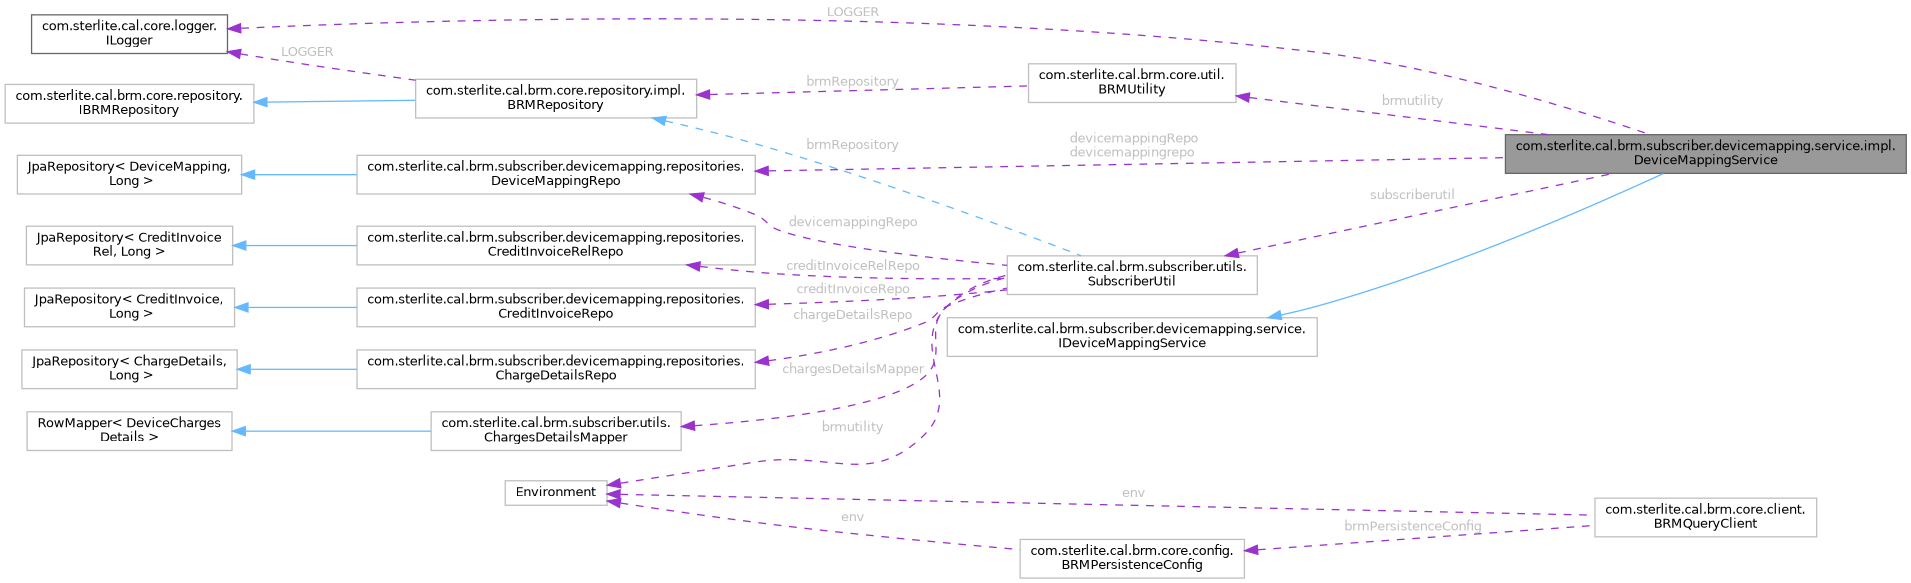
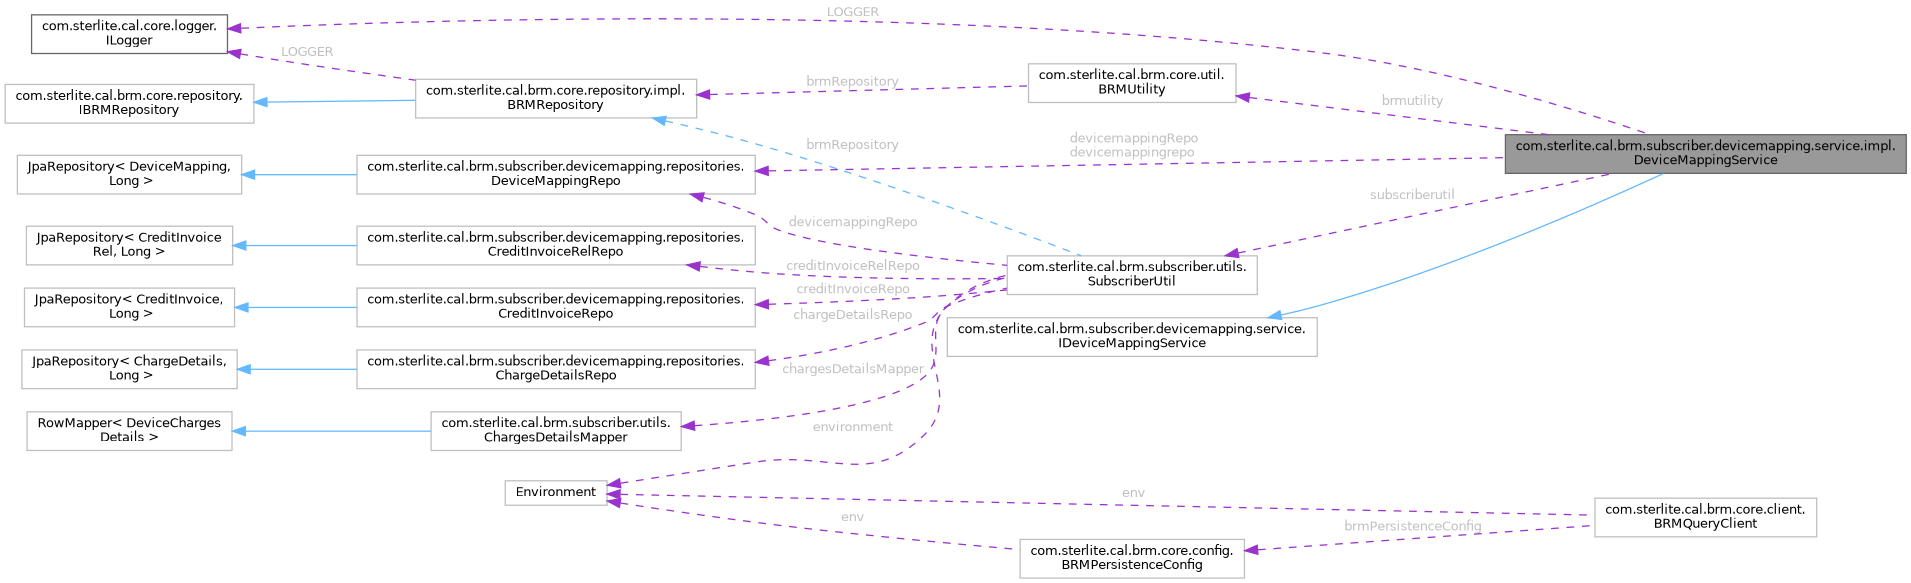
(851, 428) -> (851, 428)
